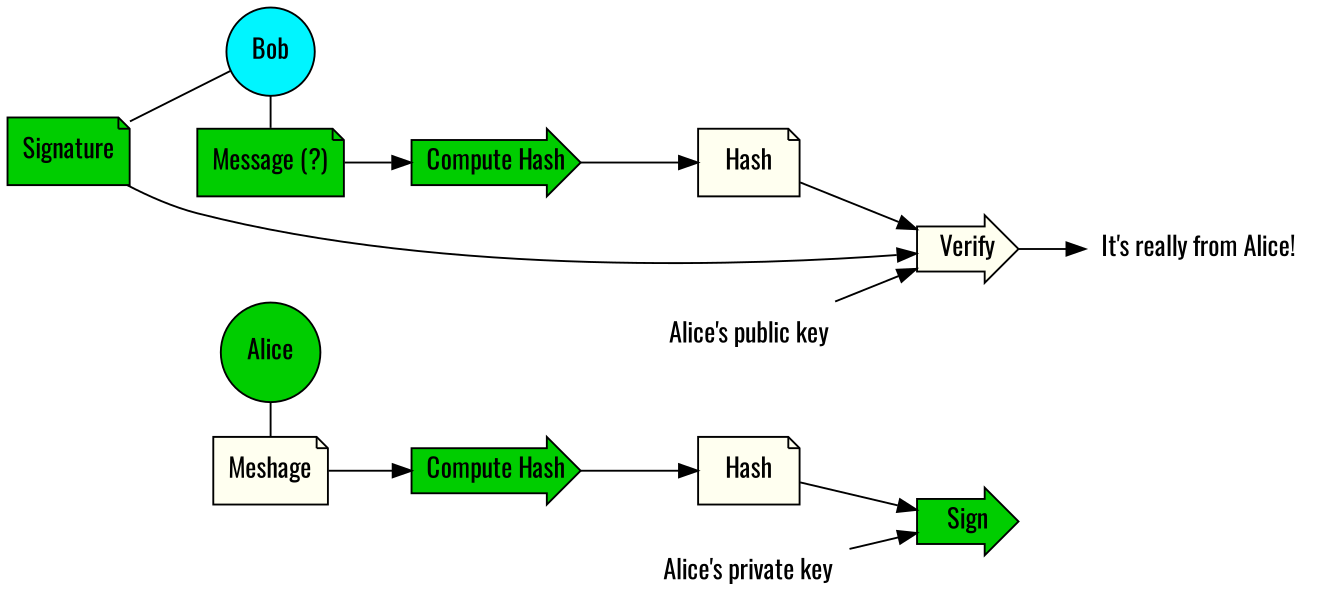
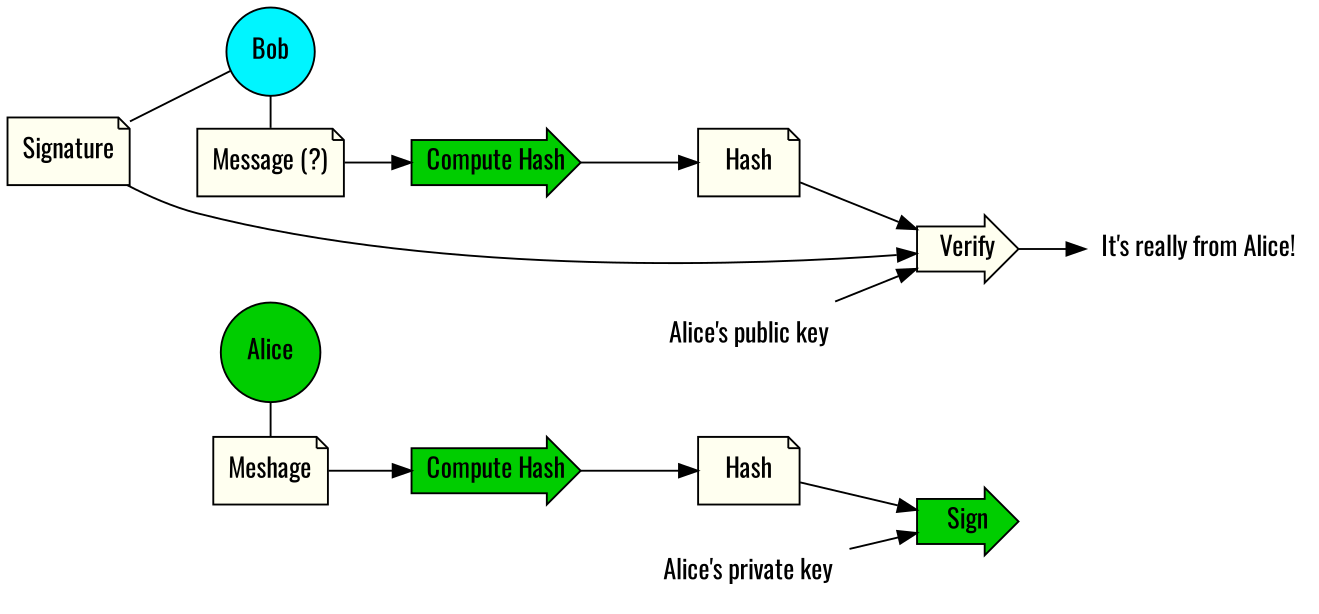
(69, 151) -> (69, 151)
(271, 163) -> (271, 163)
